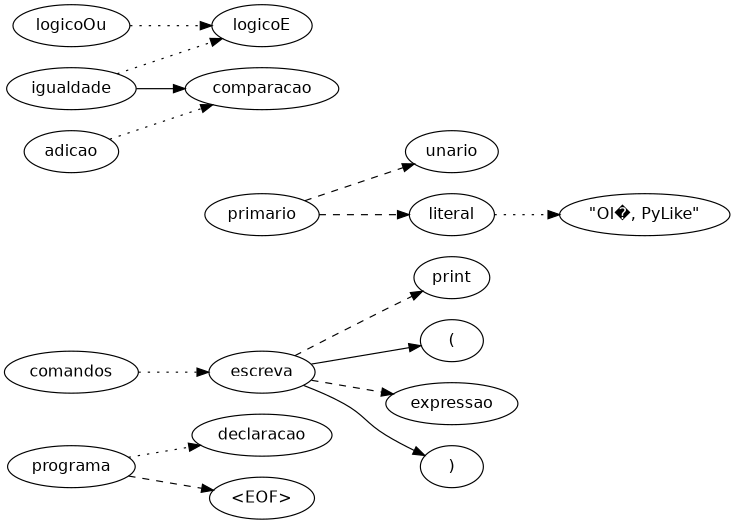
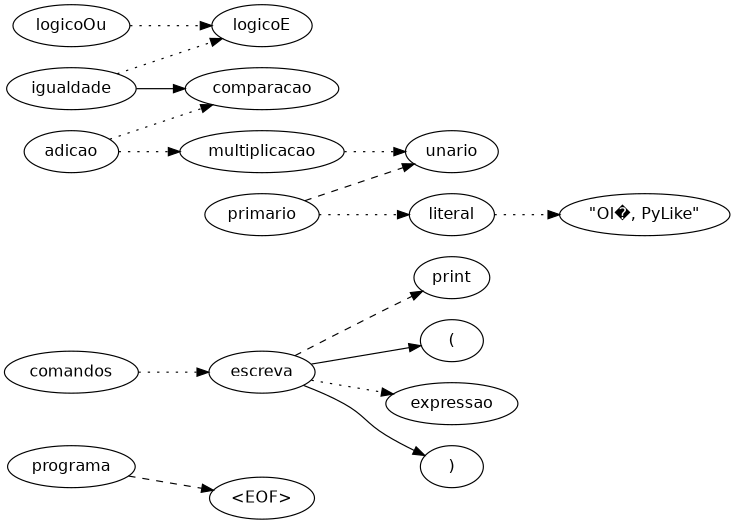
none -> (262, 152)
(358, 215) -> (358, 215)
(347, 386) -> (347, 386)
(262, 435) -> none
